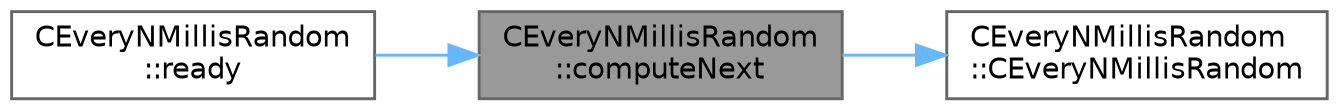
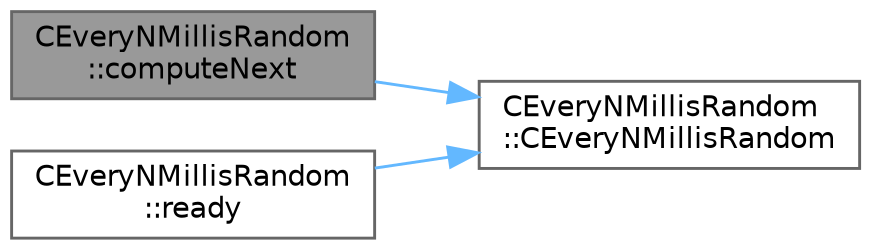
(412, 55) -> (412, 163)
